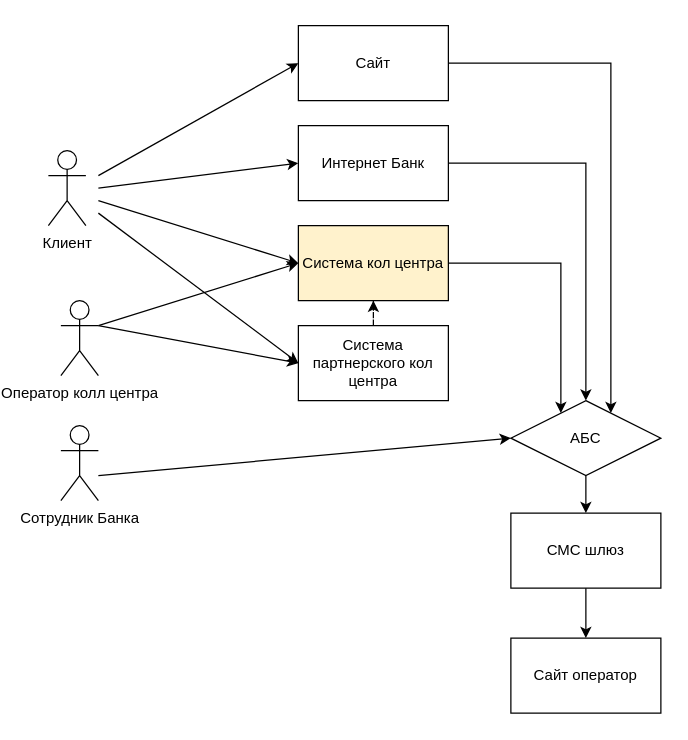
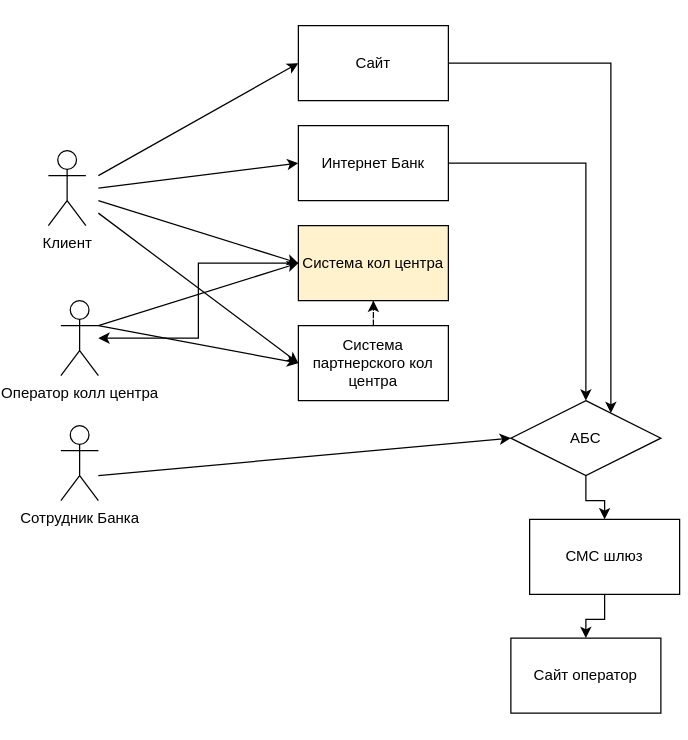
(561, 278) -> (198, 267)
(586, 551) -> (604, 557)
